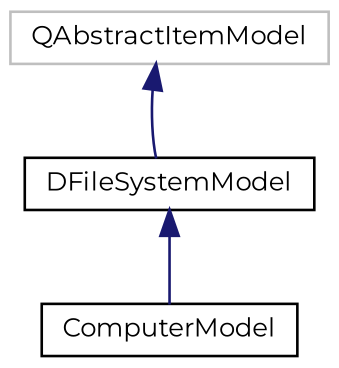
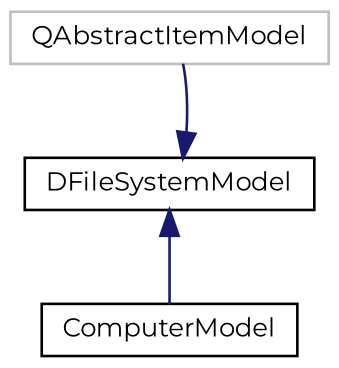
(152, 124) -> (187, 98)
